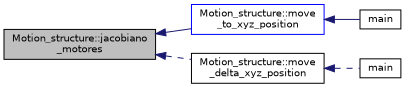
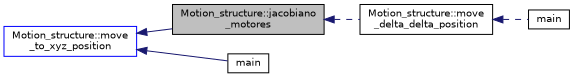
(179, 31) -> (160, 30)
(258, 68) -> (426, 19)
